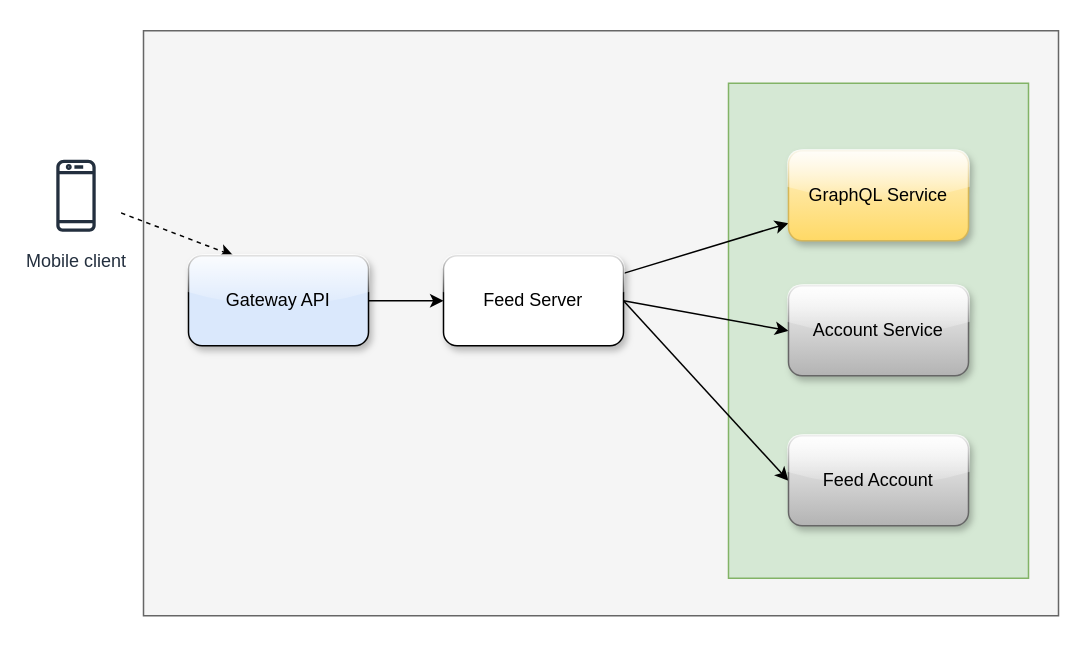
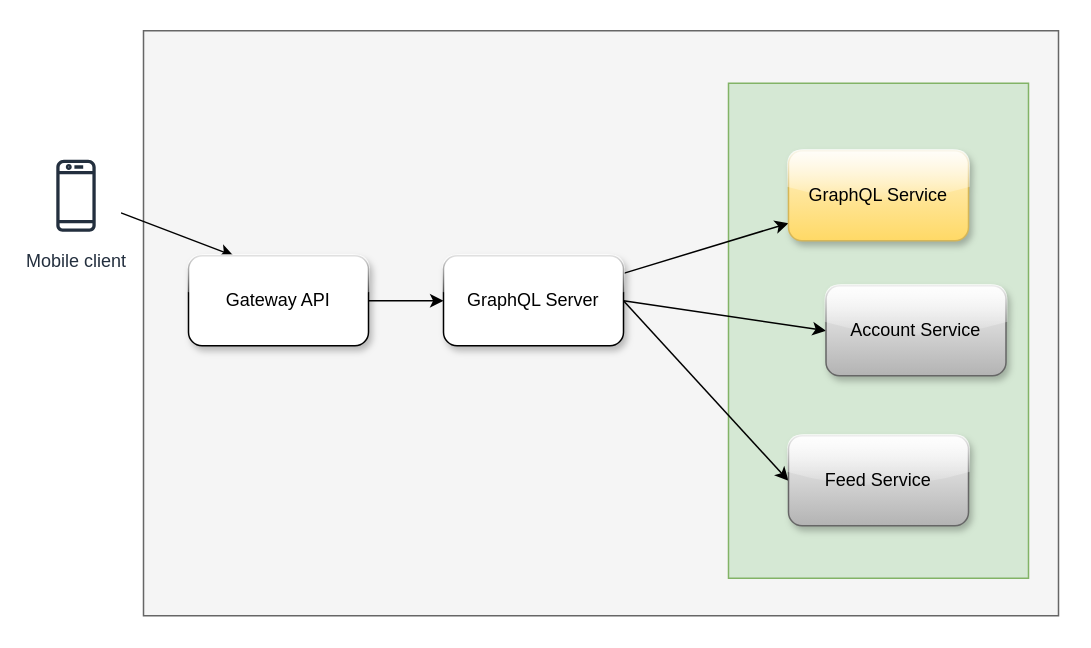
(172, 232) -> (172, 232)
(278, 301) -> (278, 301)
(533, 301) -> (533, 301)
(878, 331) -> (916, 331)
(878, 481) -> (878, 481)
